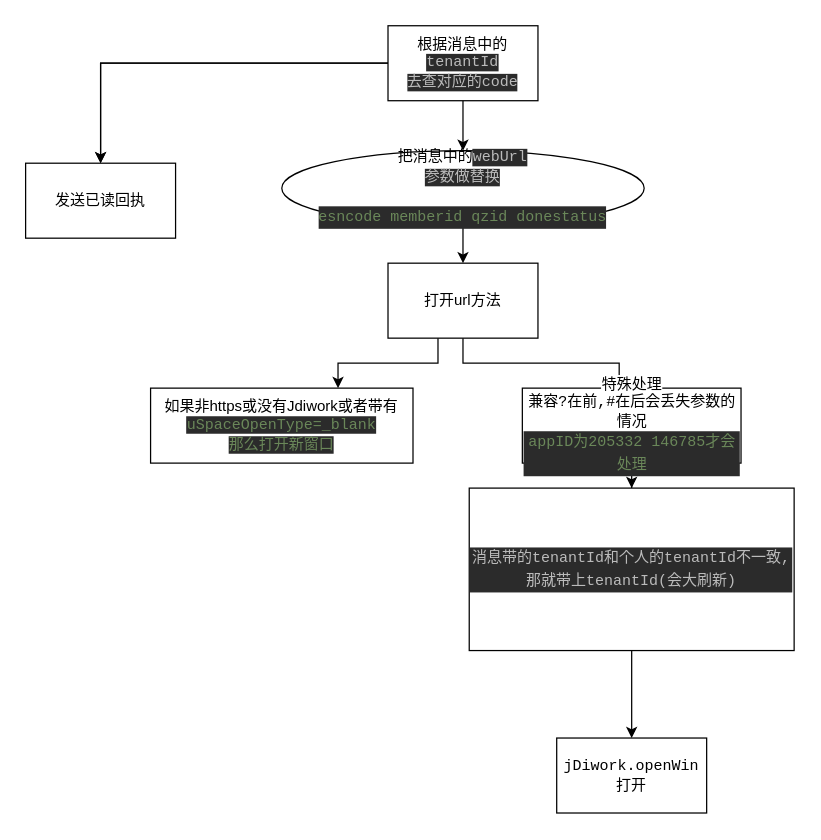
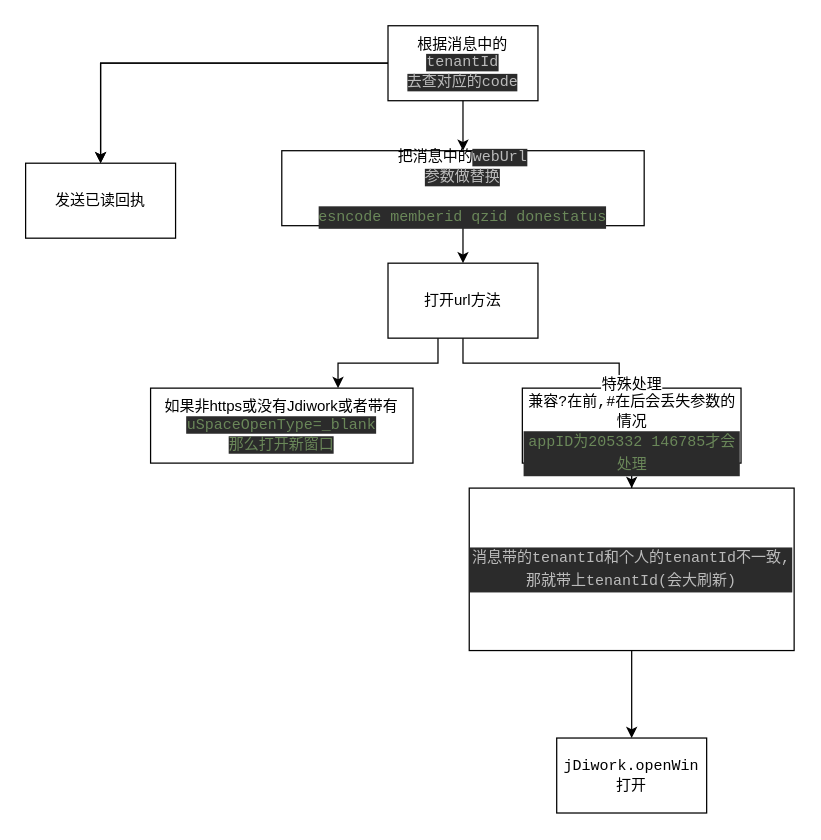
(463, 188) -> (463, 188)
